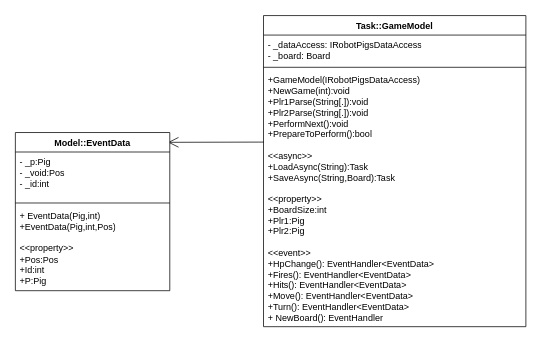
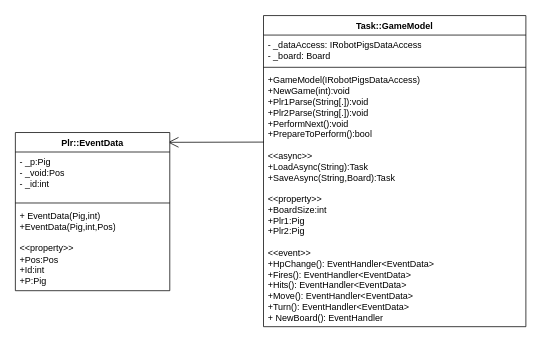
(93, 143) -> (93, 143)
